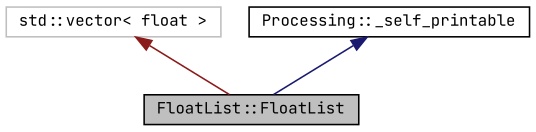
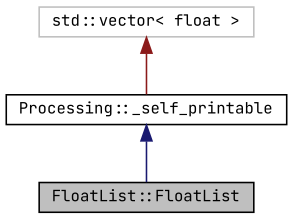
(189, 70) -> (146, 74)
